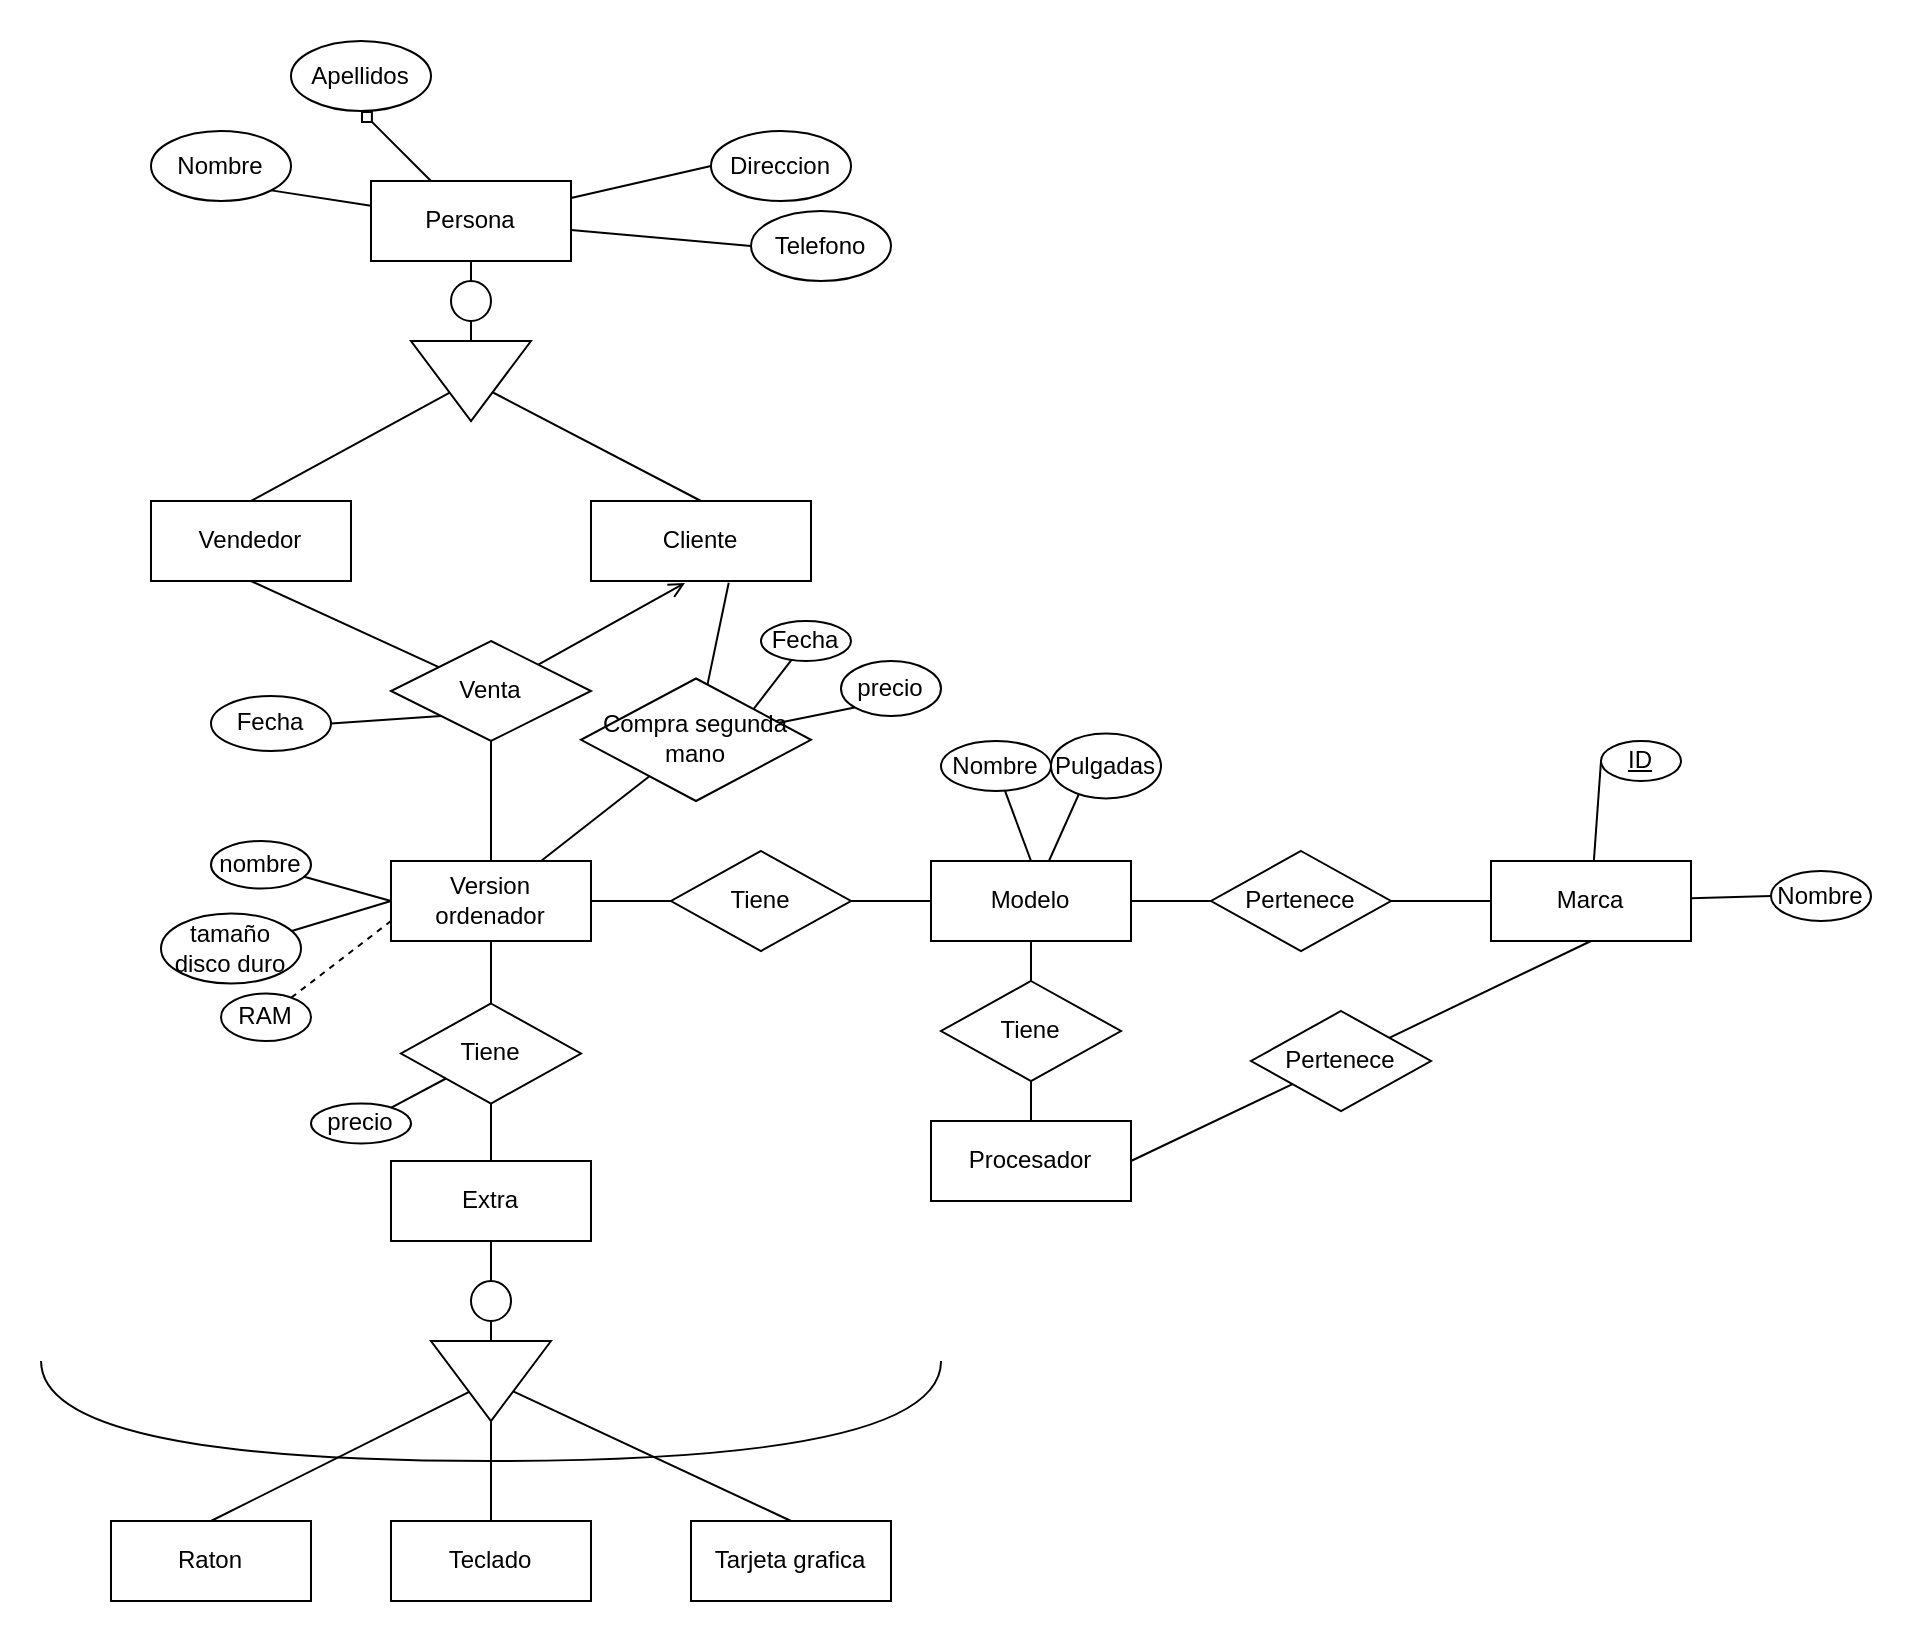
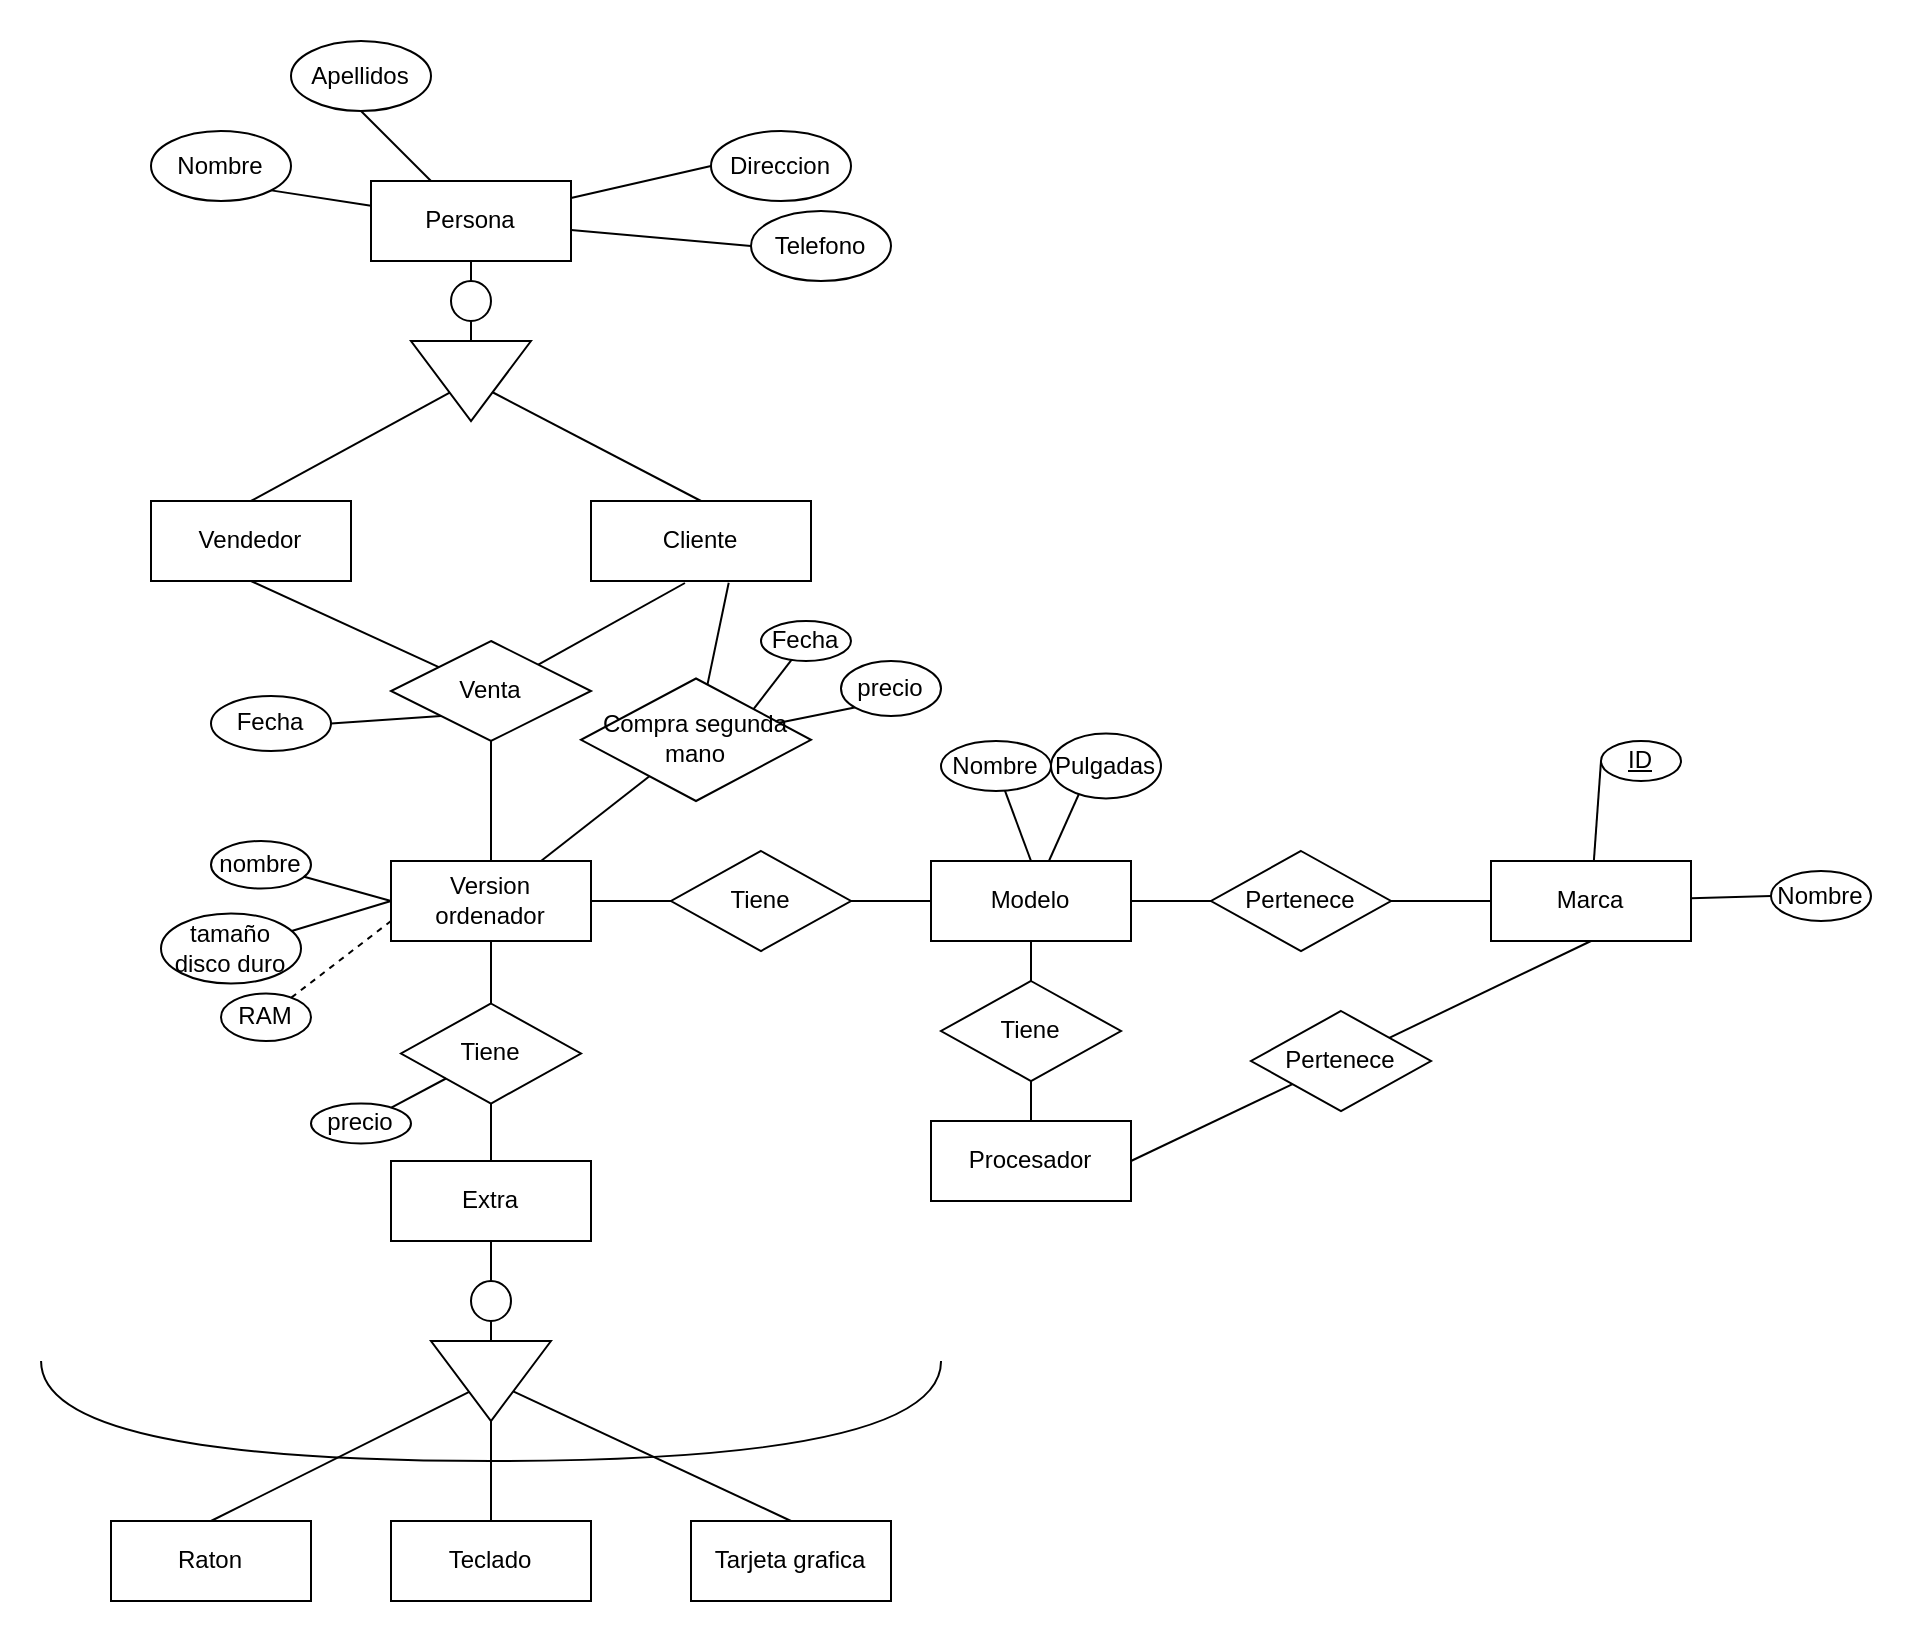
(372, 122) -> (367, 117)
(678, 587) -> (680, 586)
